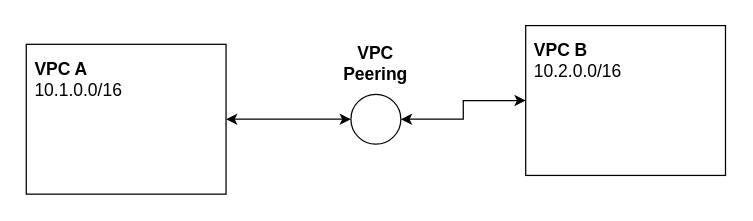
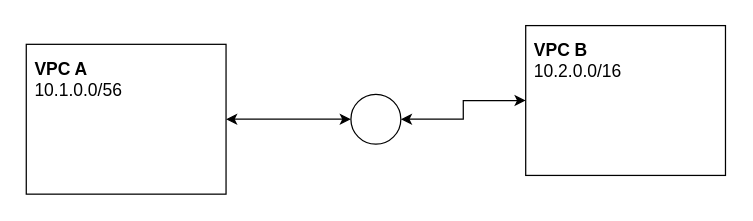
(376, 63) -> none
(81, 80) -> (81, 80)
